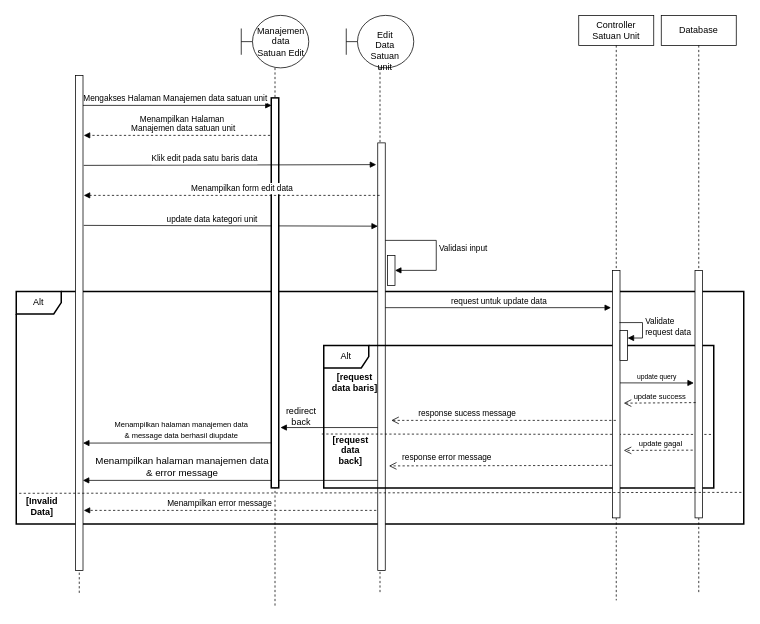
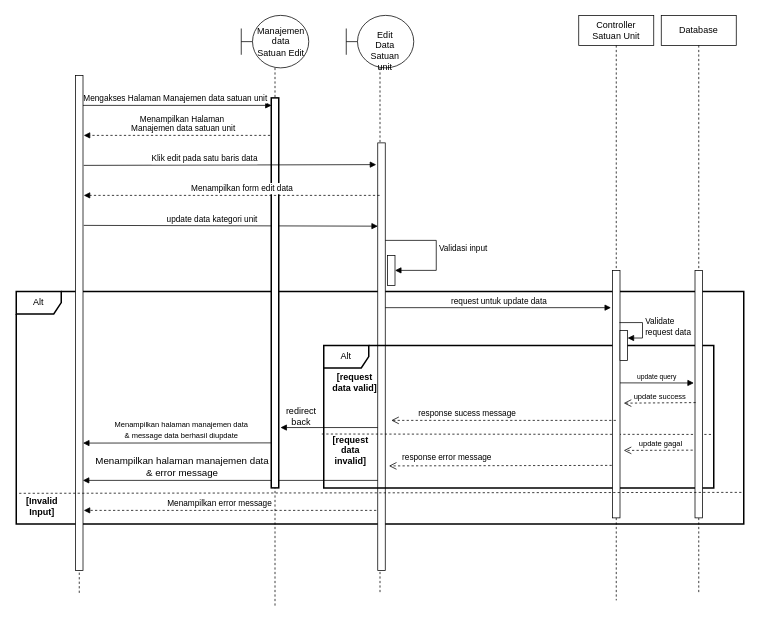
(355, 382) -> (355, 382)
(351, 450) -> (351, 450)
(42, 507) -> (42, 507)
